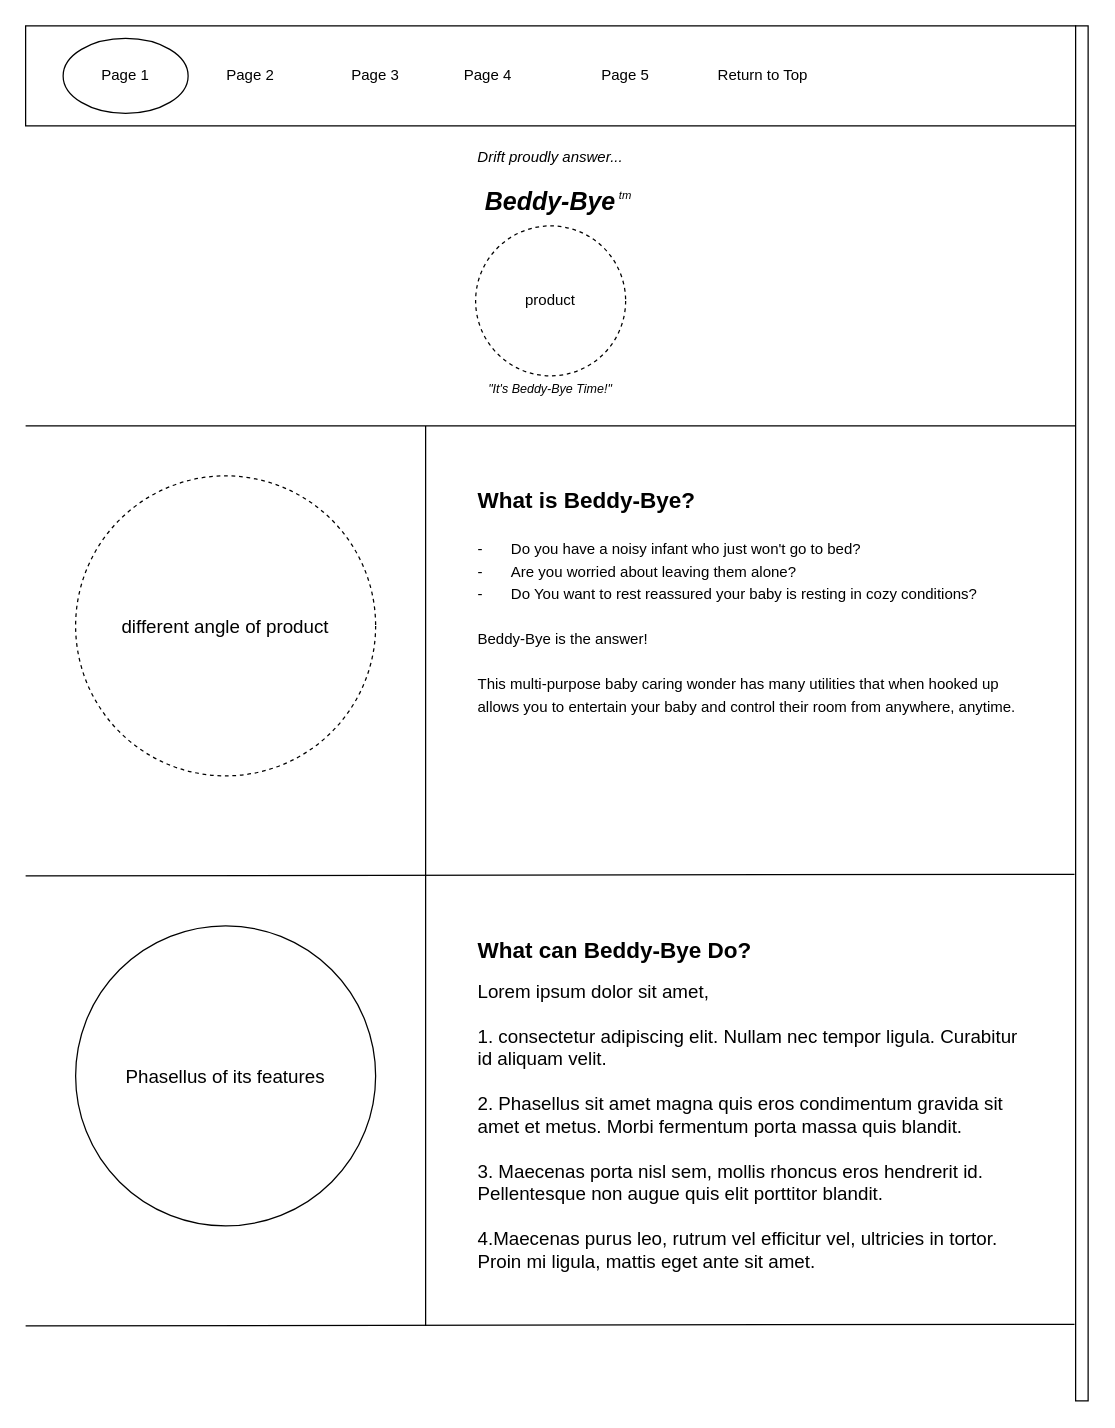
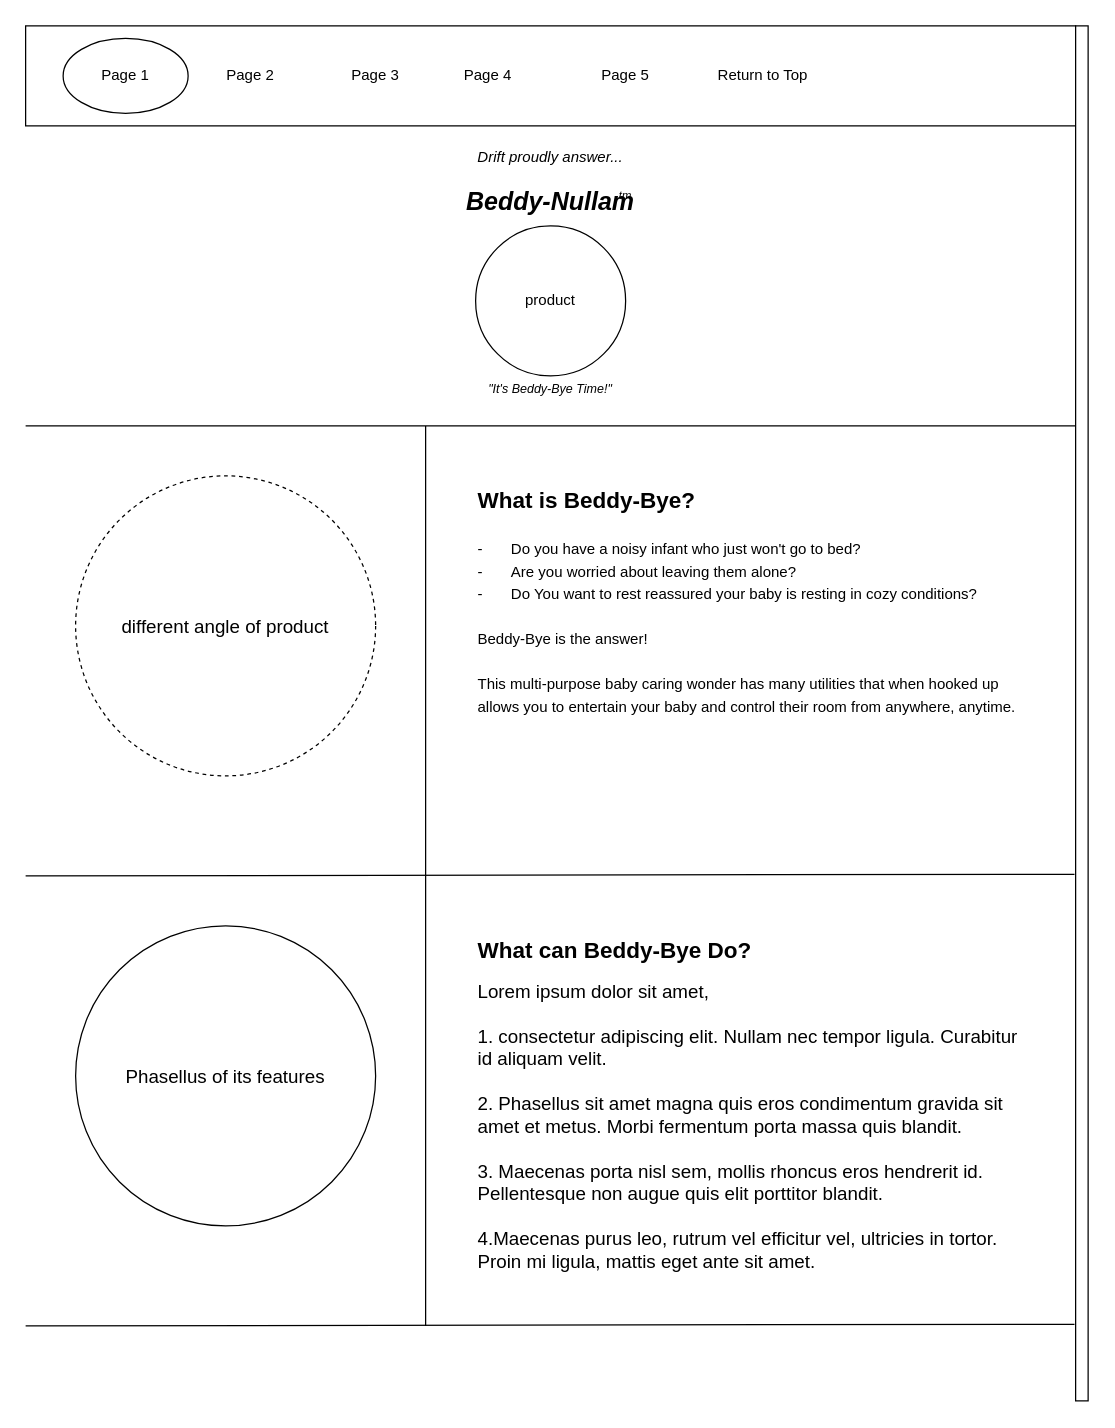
(551, 201) -> (551, 201)
(551, 301) -> (551, 301)
